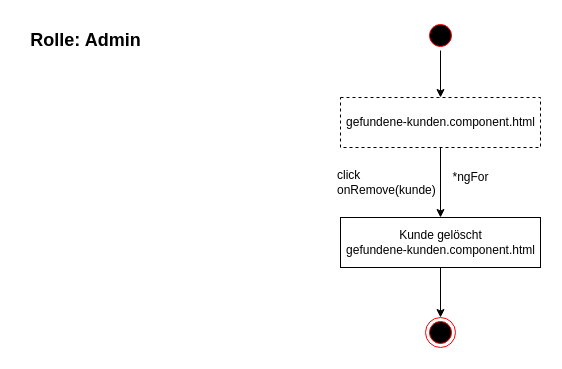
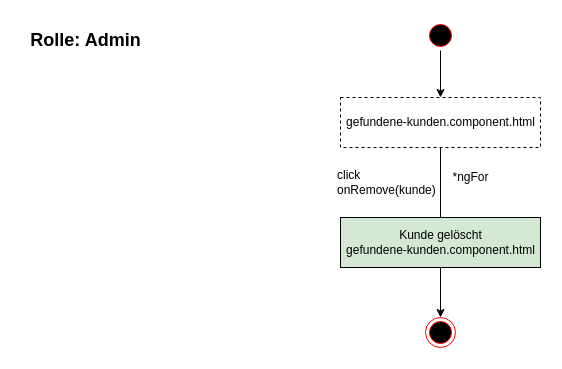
(441, 209) -> (441, 212)
(441, 243) -> (441, 243)
